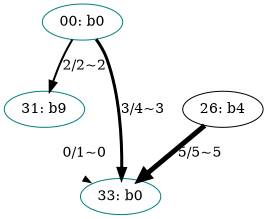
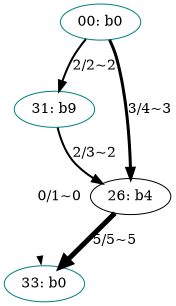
(117, 102) -> (125, 103)
none -> (70, 157)
